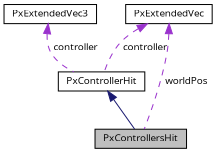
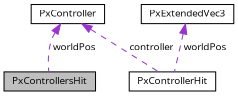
(169, 14) -> (68, 14)
(74, 48) -> (204, 48)
(124, 114) -> none
